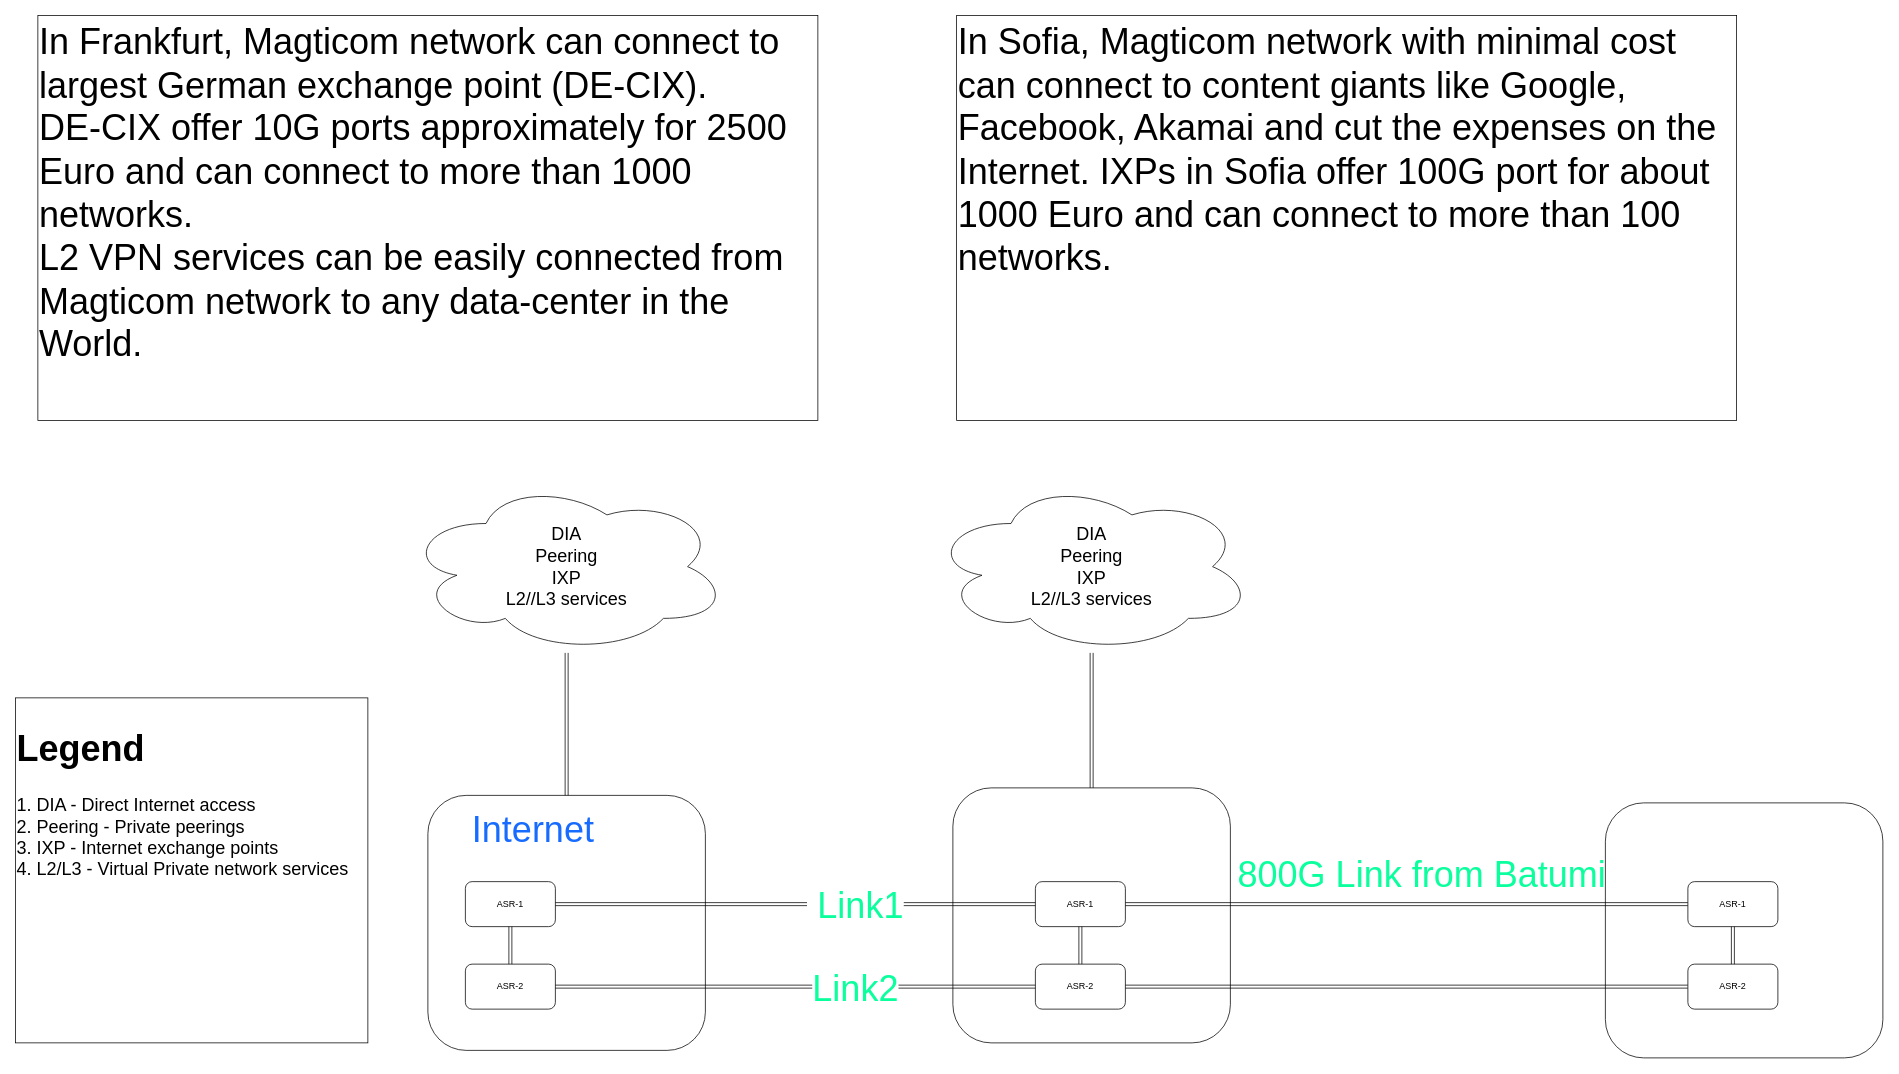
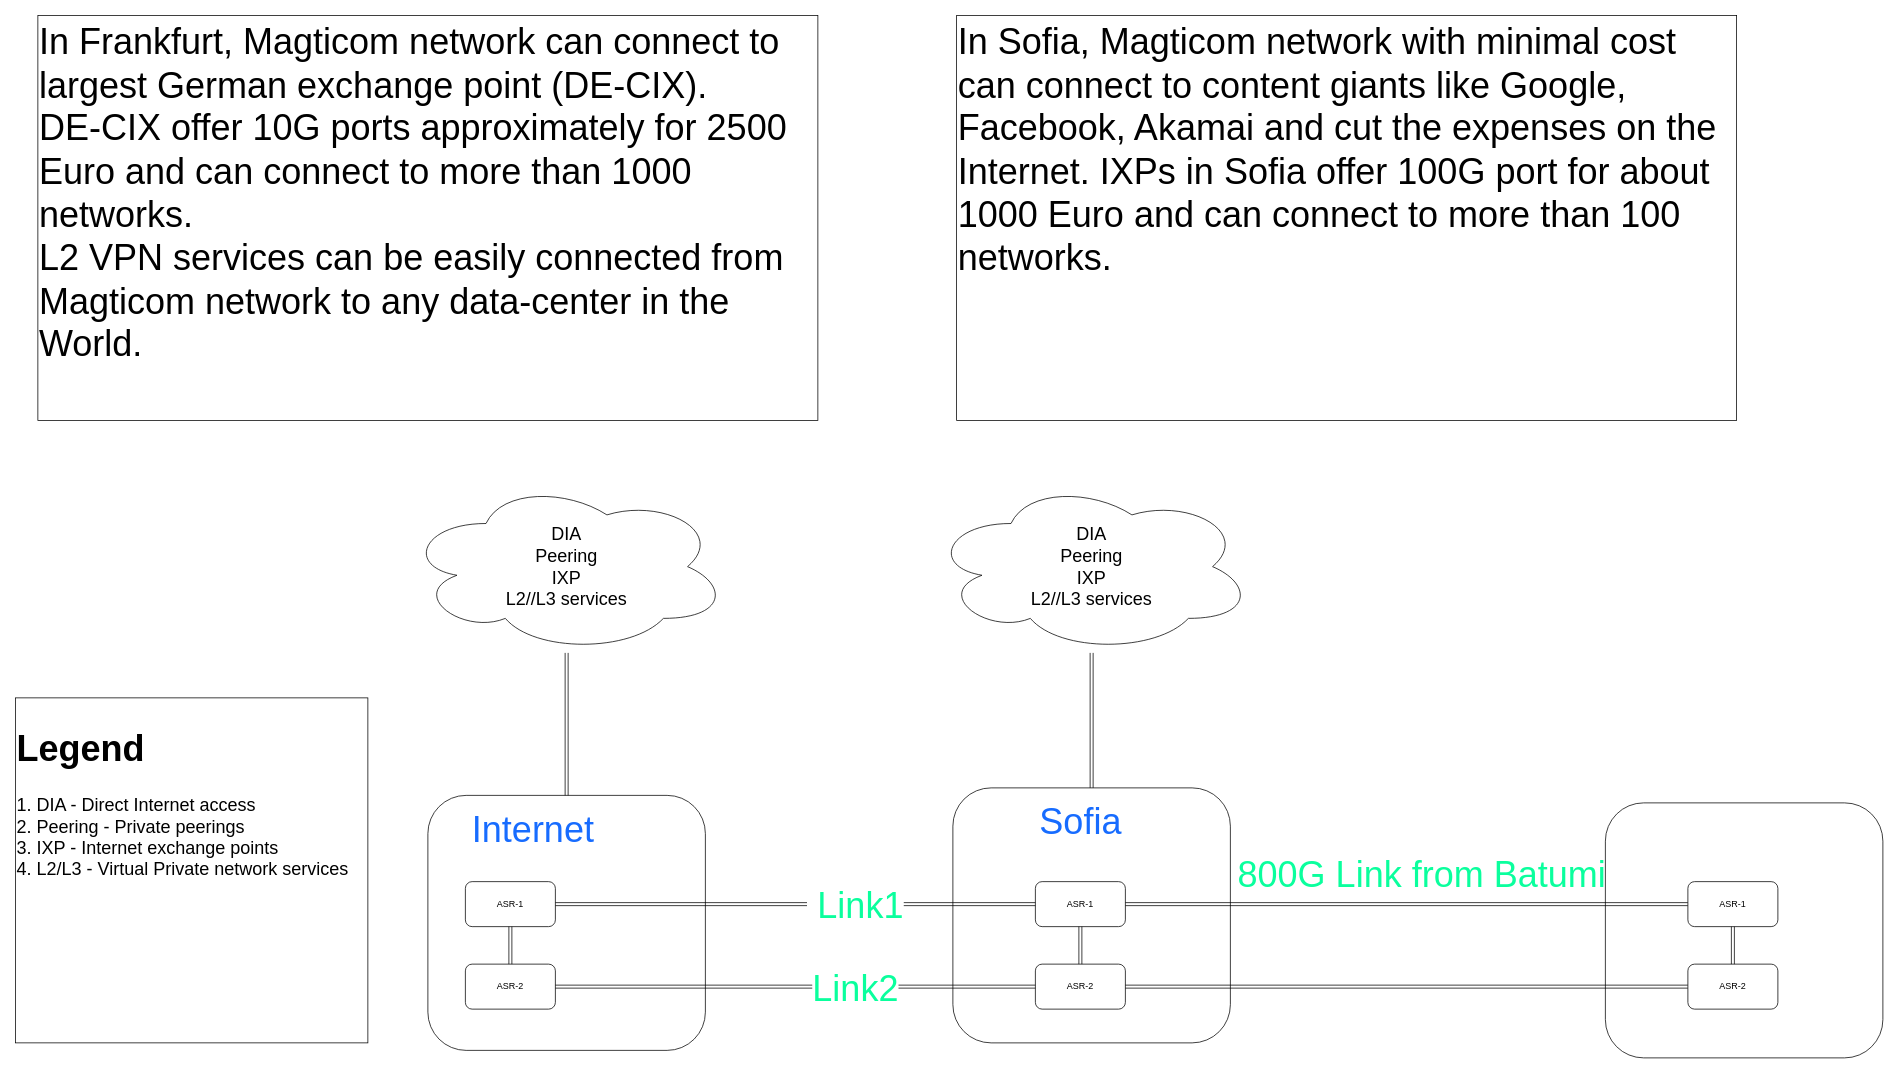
none -> (1080, 822)
